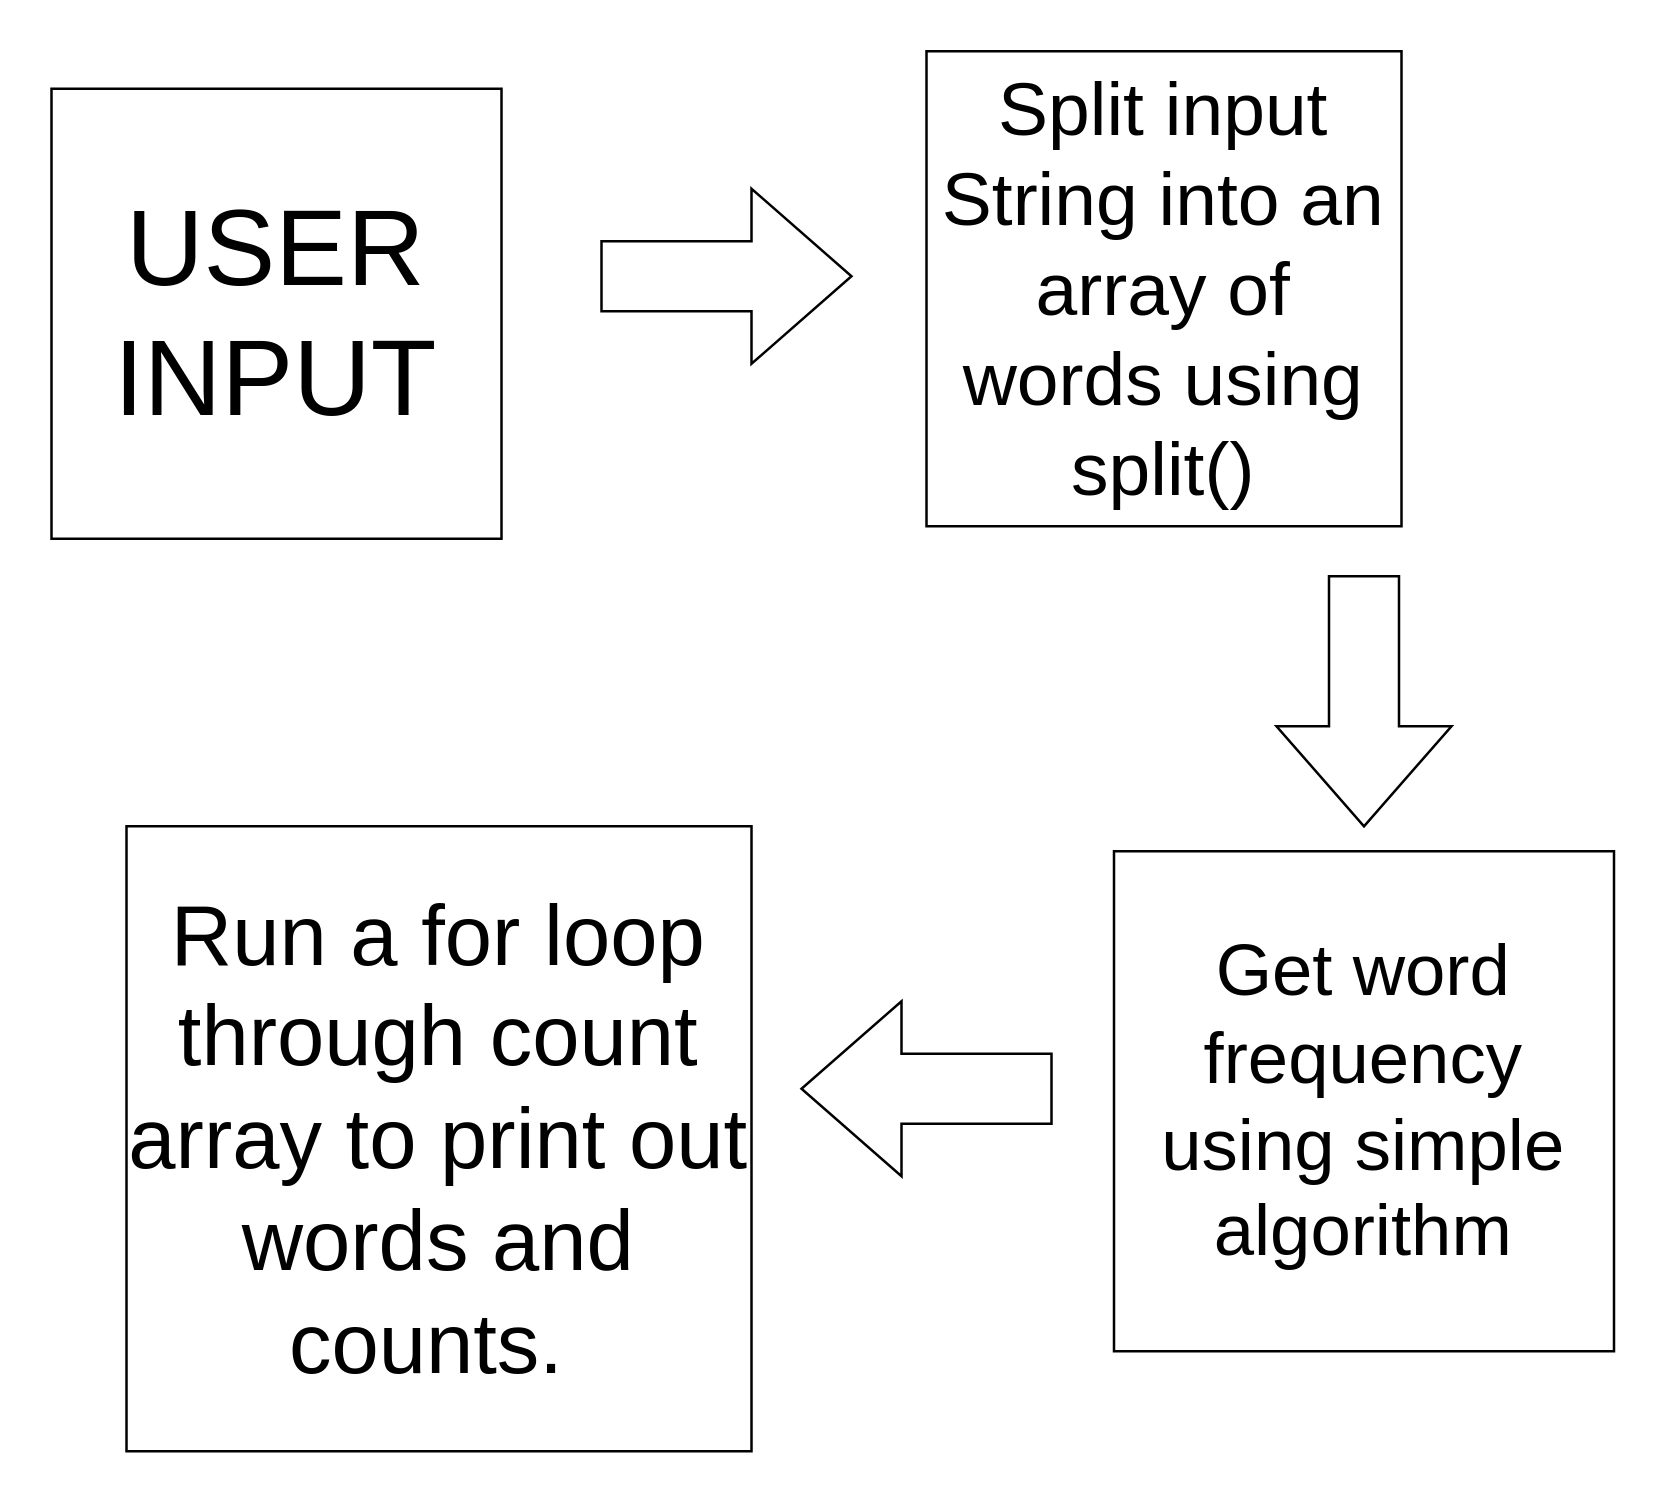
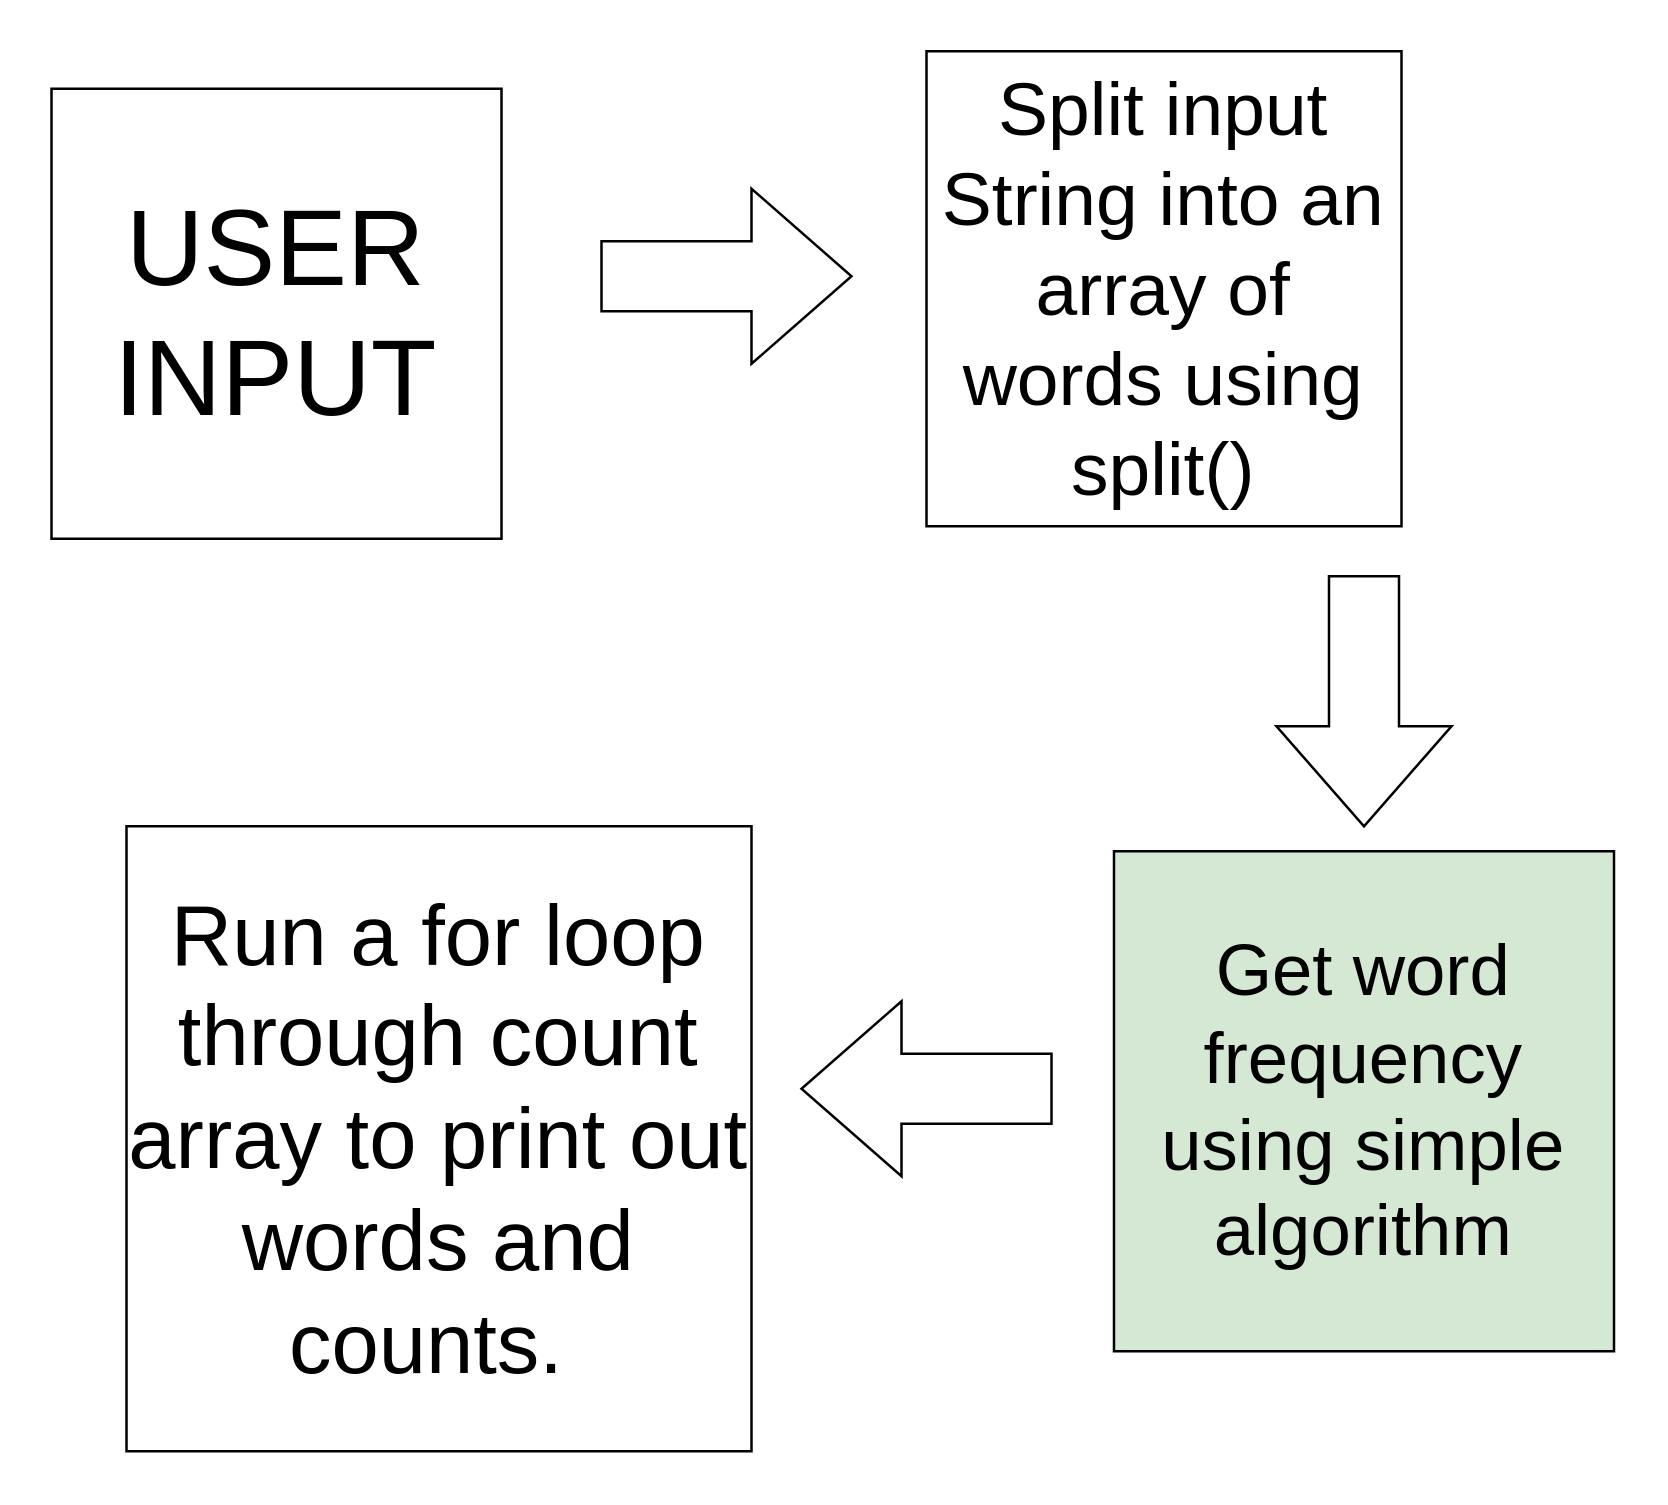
(1364, 1101) -> (1364, 1101)
